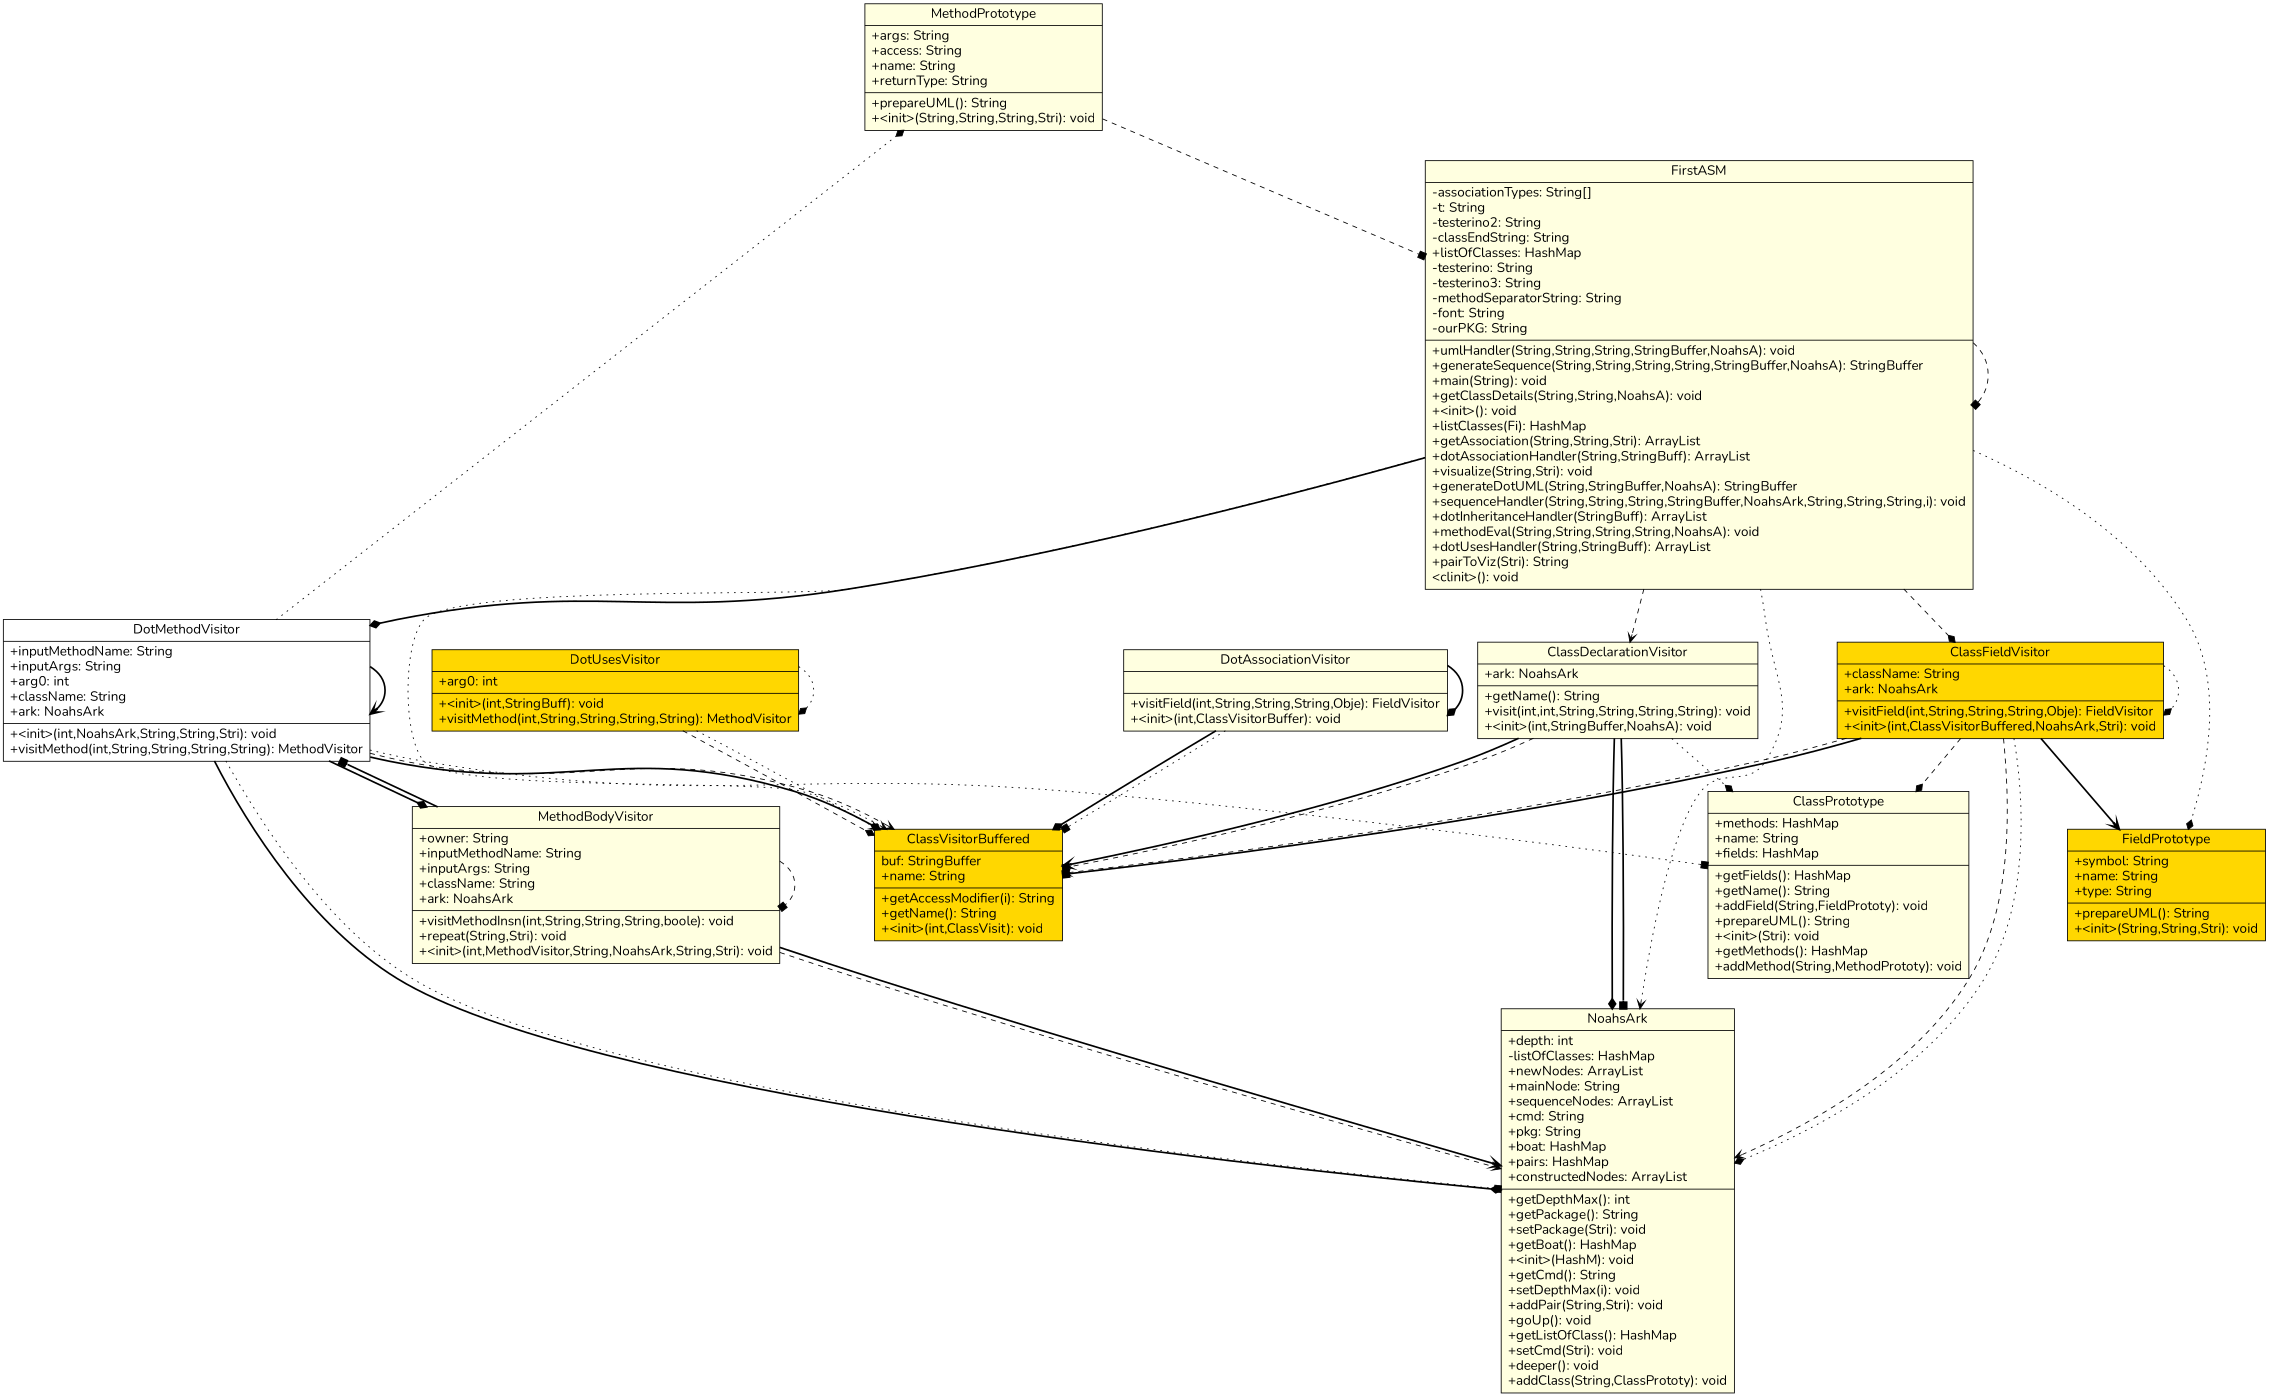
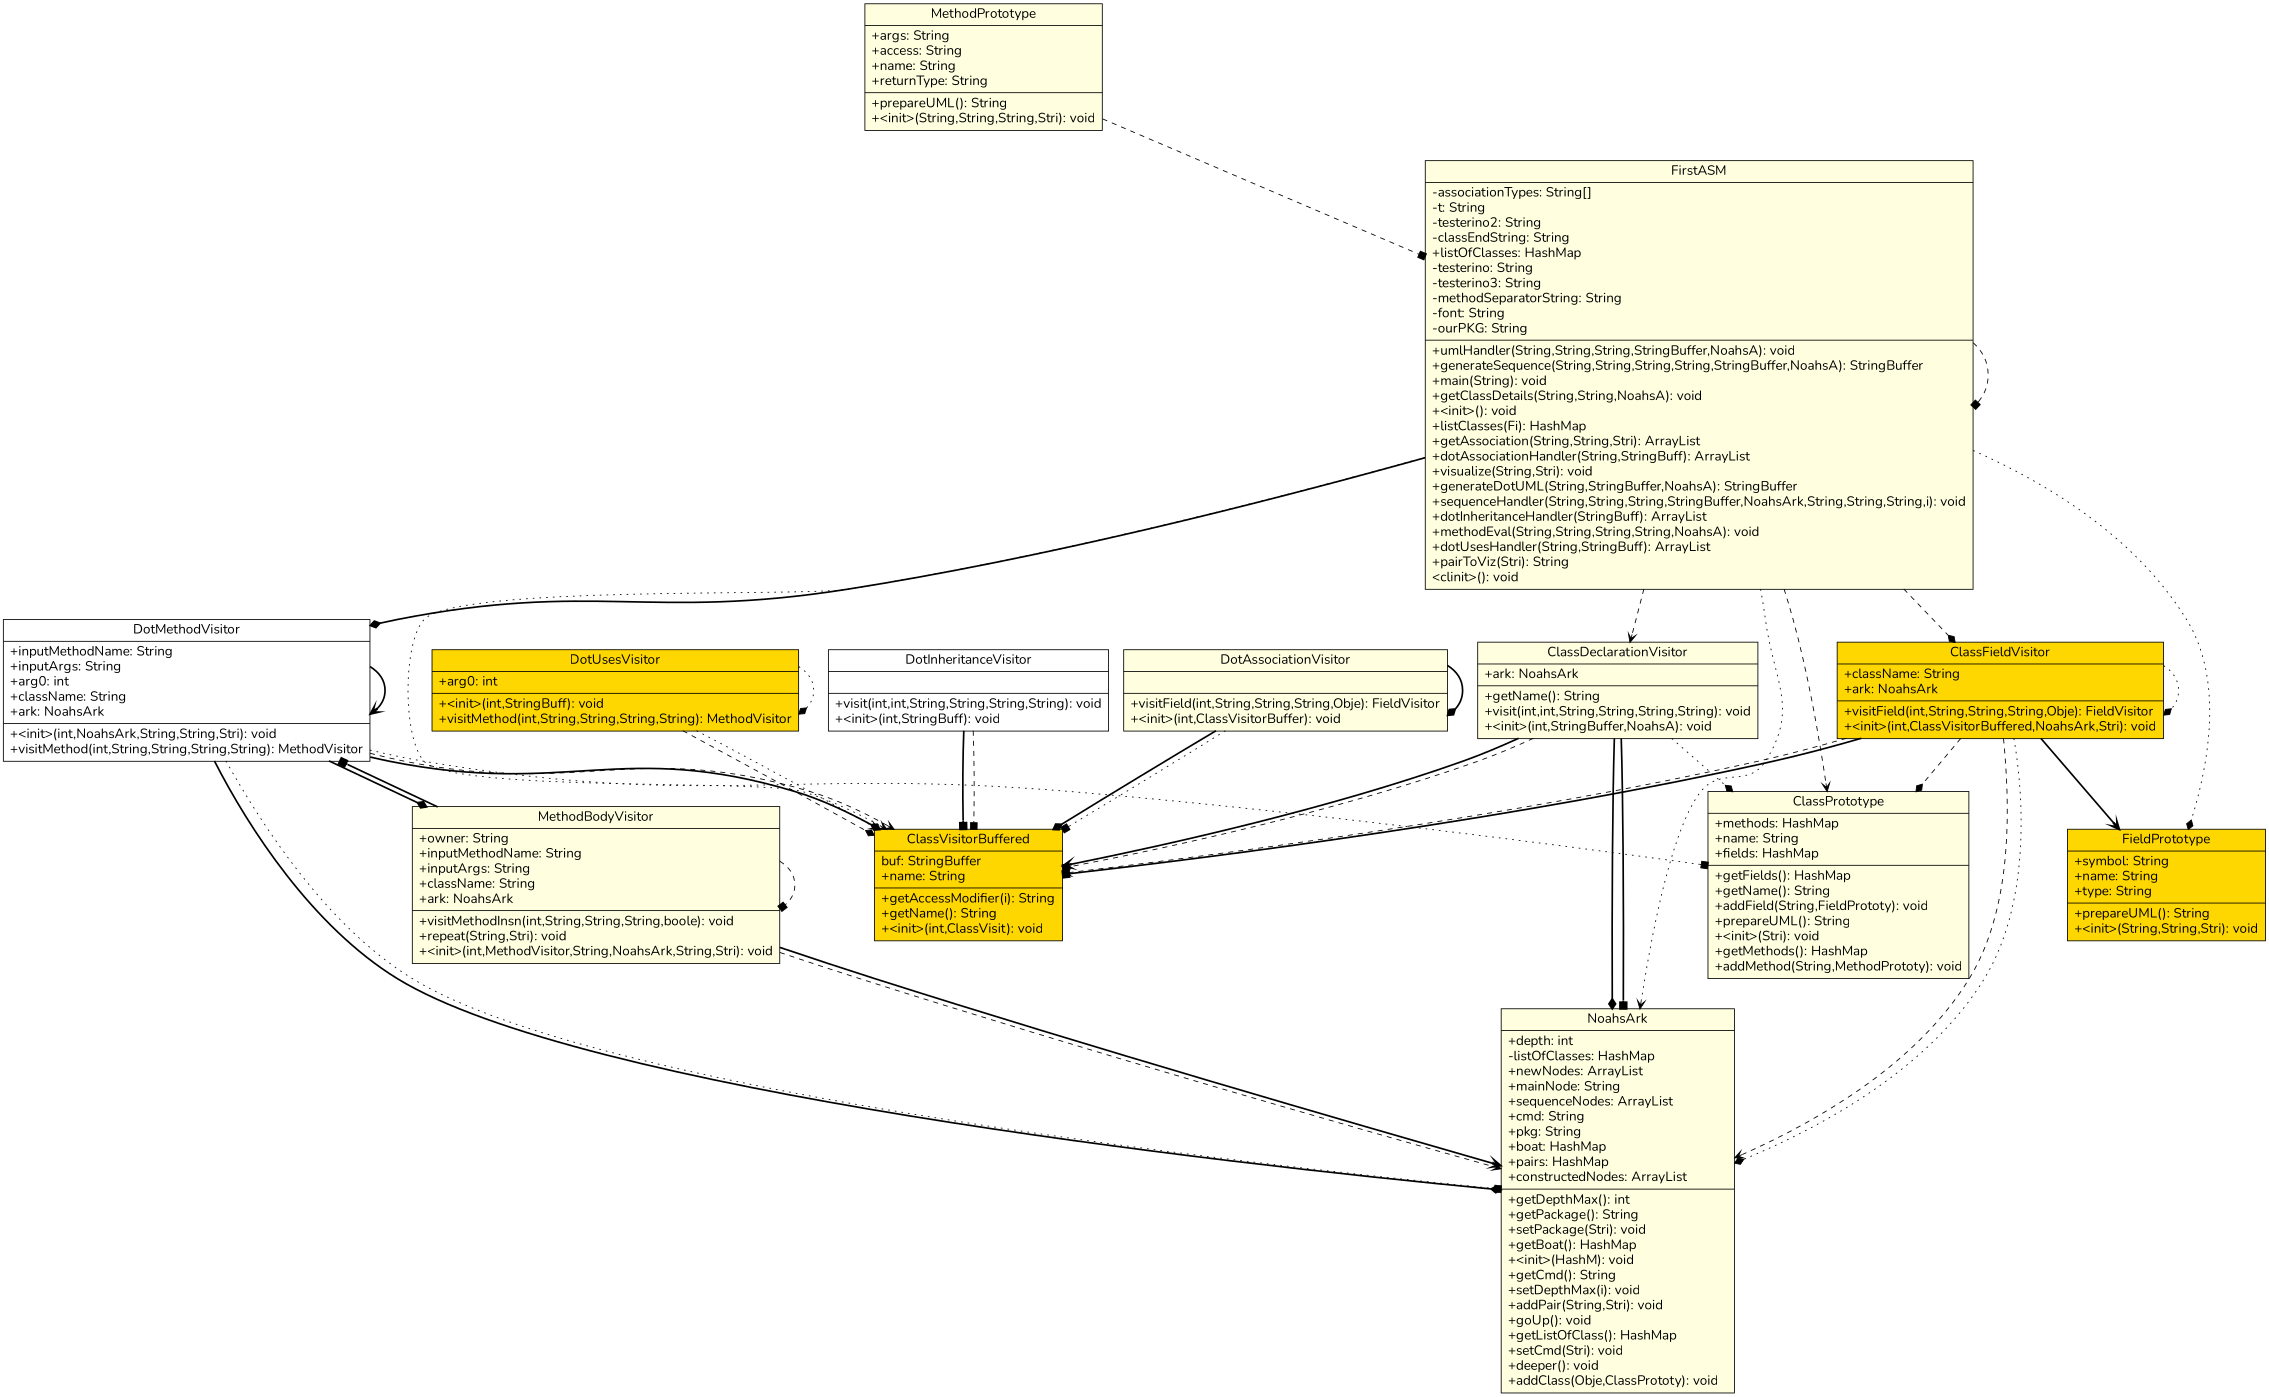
(586, 378) -> none
none -> (1809, 685)
none -> (968, 690)
(1618, 1381) -> (1613, 1381)
